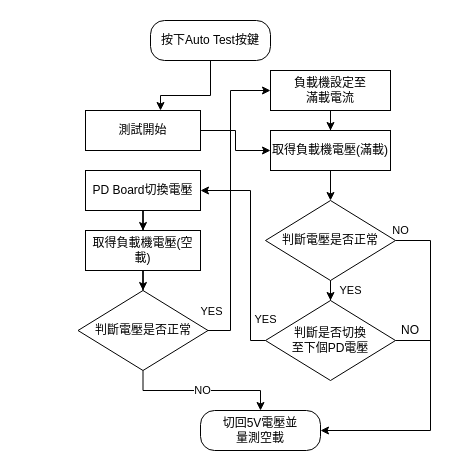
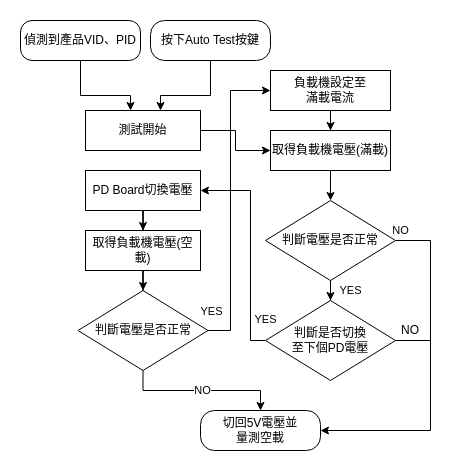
none -> (81, 41)
none -> (92, 96)
